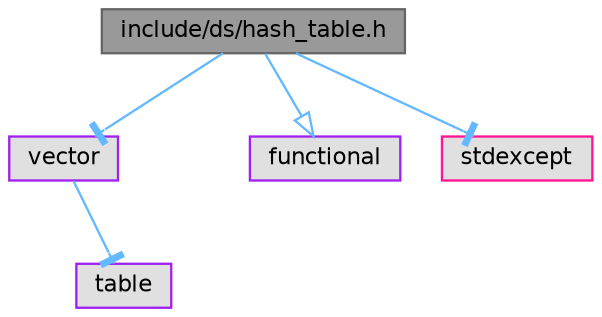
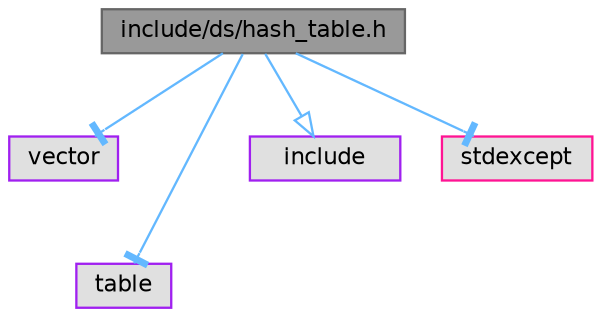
(325, 159) -> (325, 159)
(91, 217) -> (191, 153)
